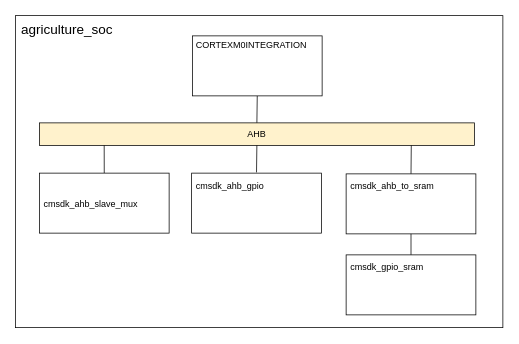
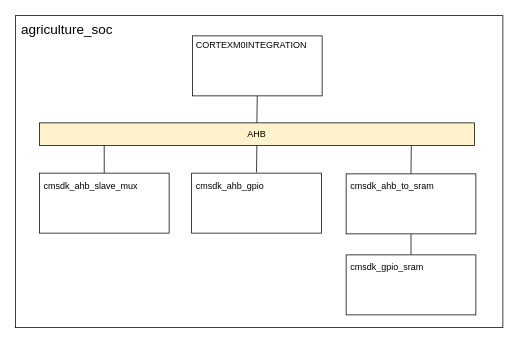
(96, 204) -> (96, 186)
